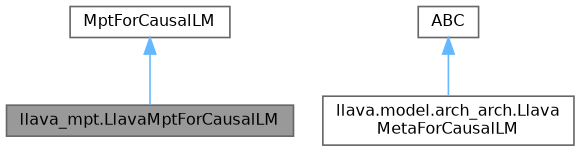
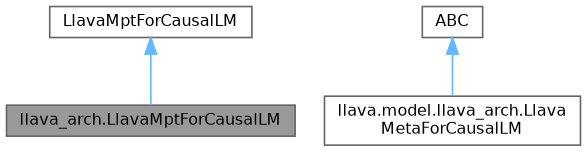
(150, 22) -> (151, 22)
(150, 121) -> (151, 121)
(448, 121) -> (452, 121)
